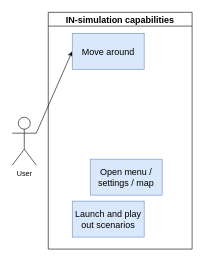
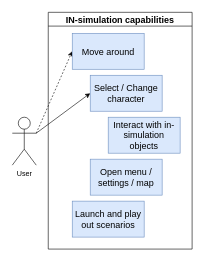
(60, 79) -> (60, 79)
none -> (126, 93)
none -> (62, 114)
none -> (144, 135)
